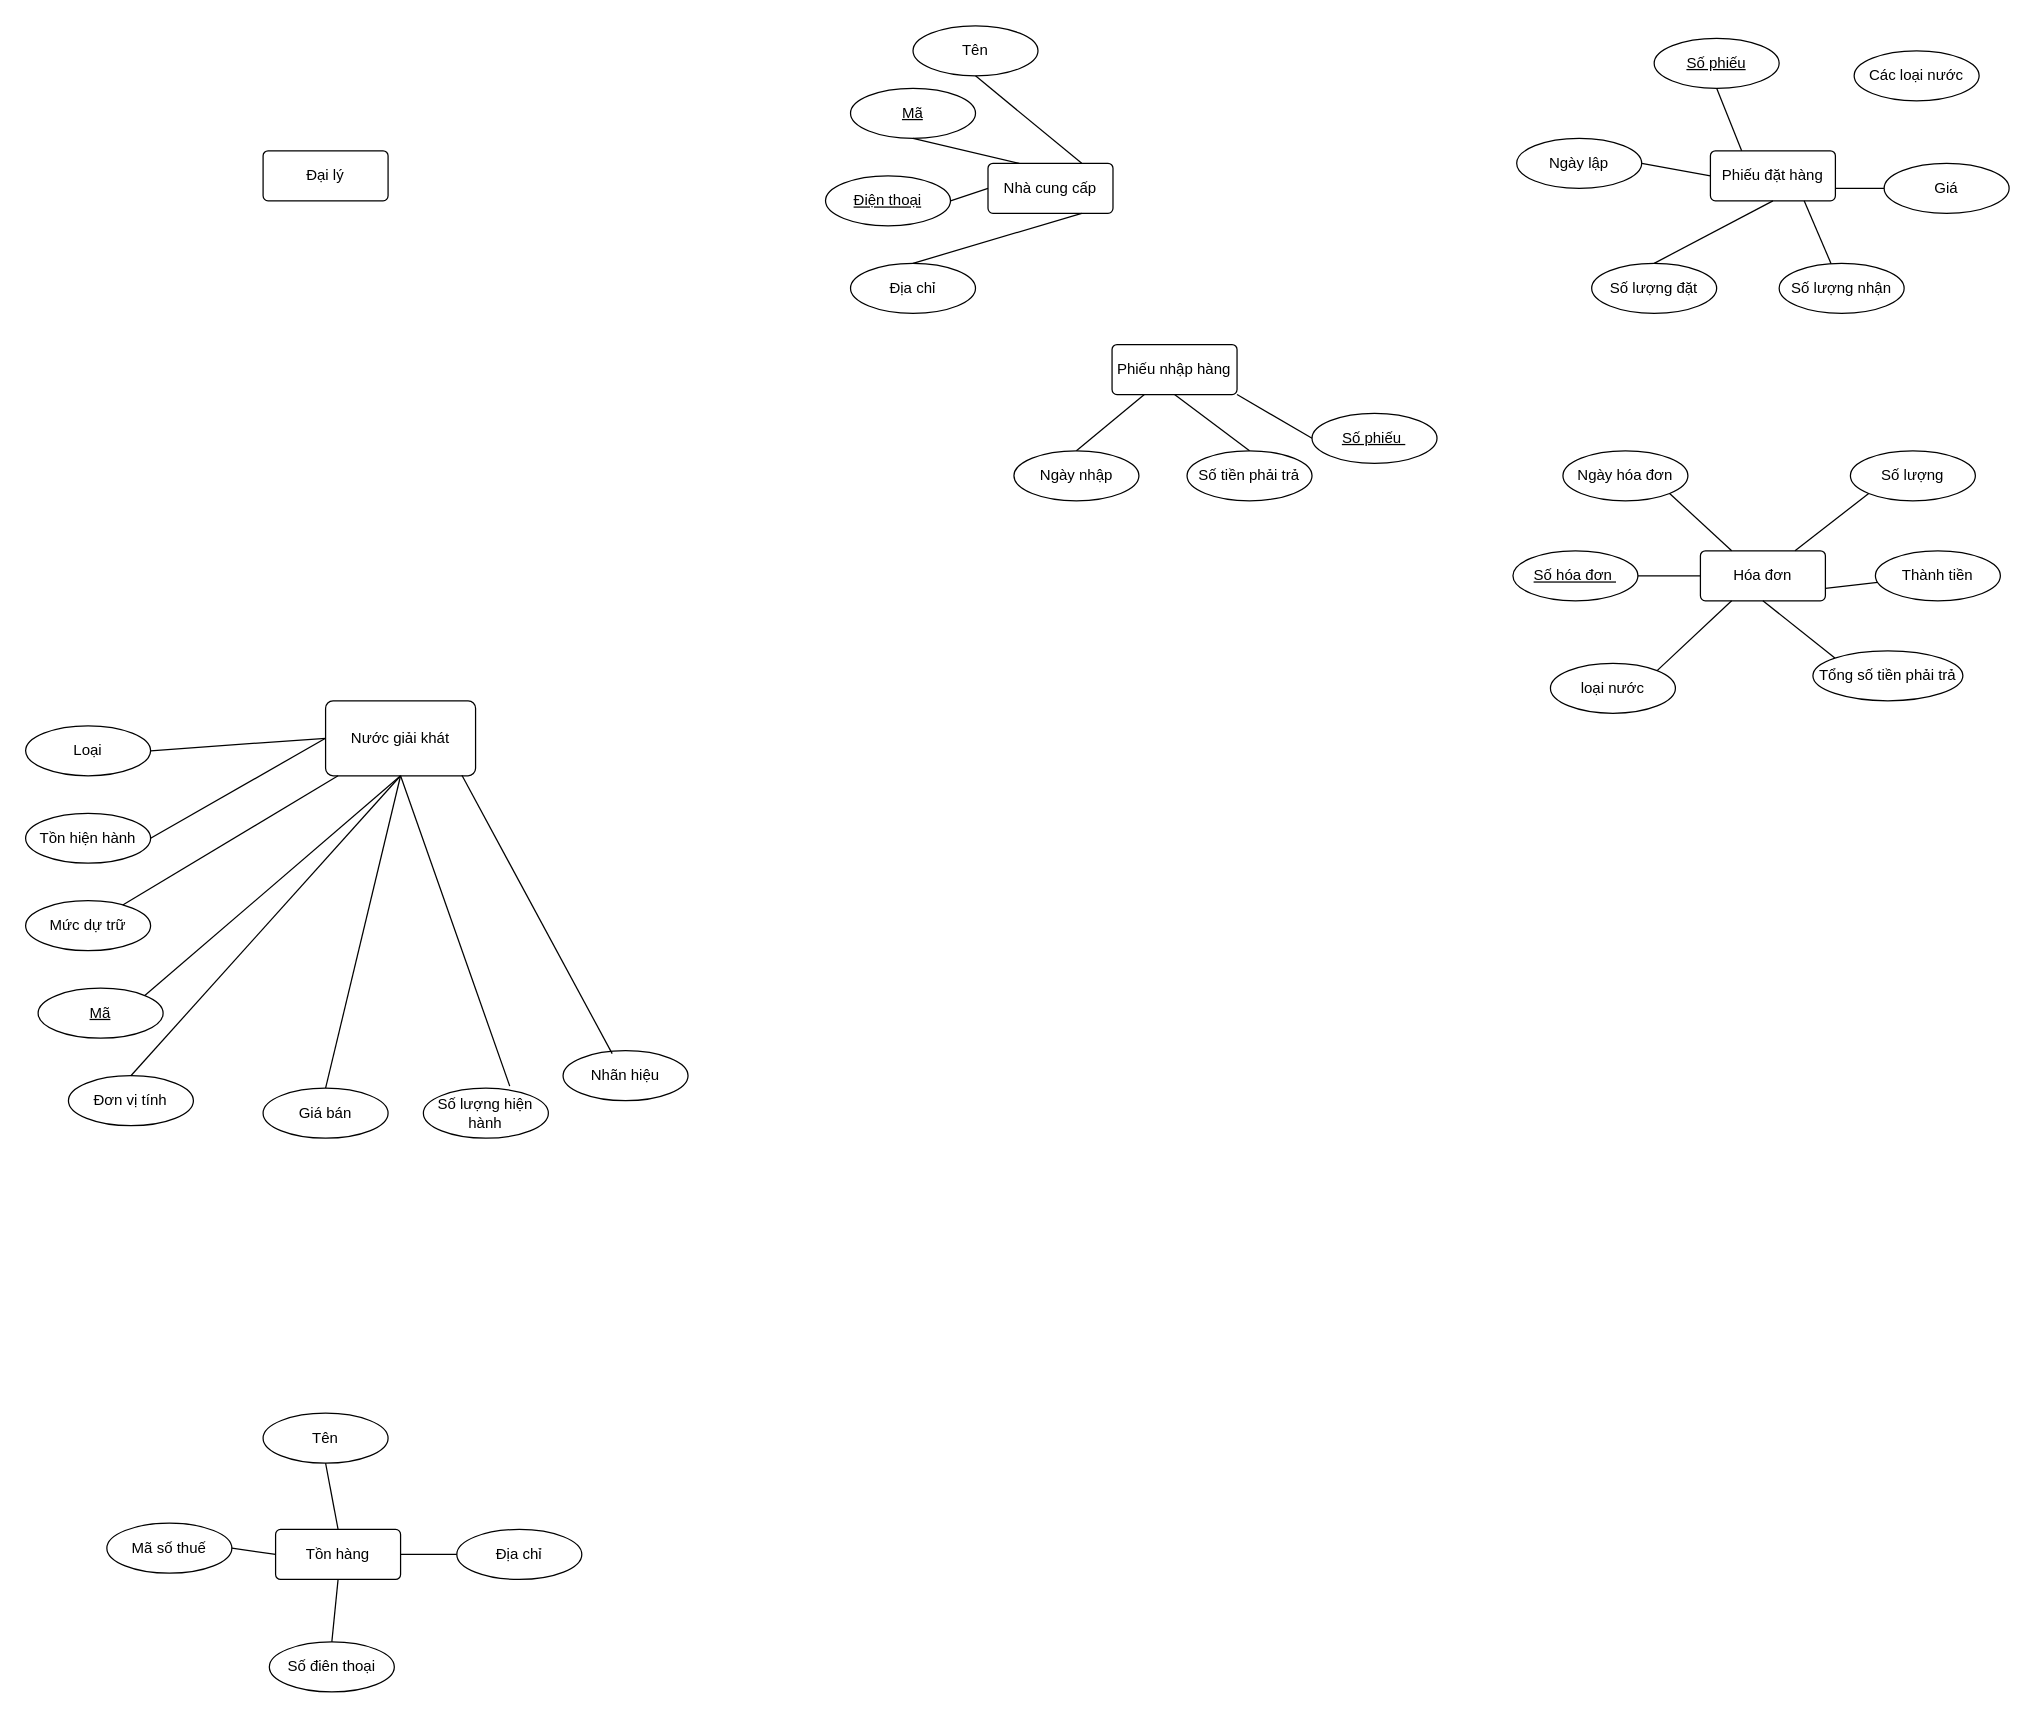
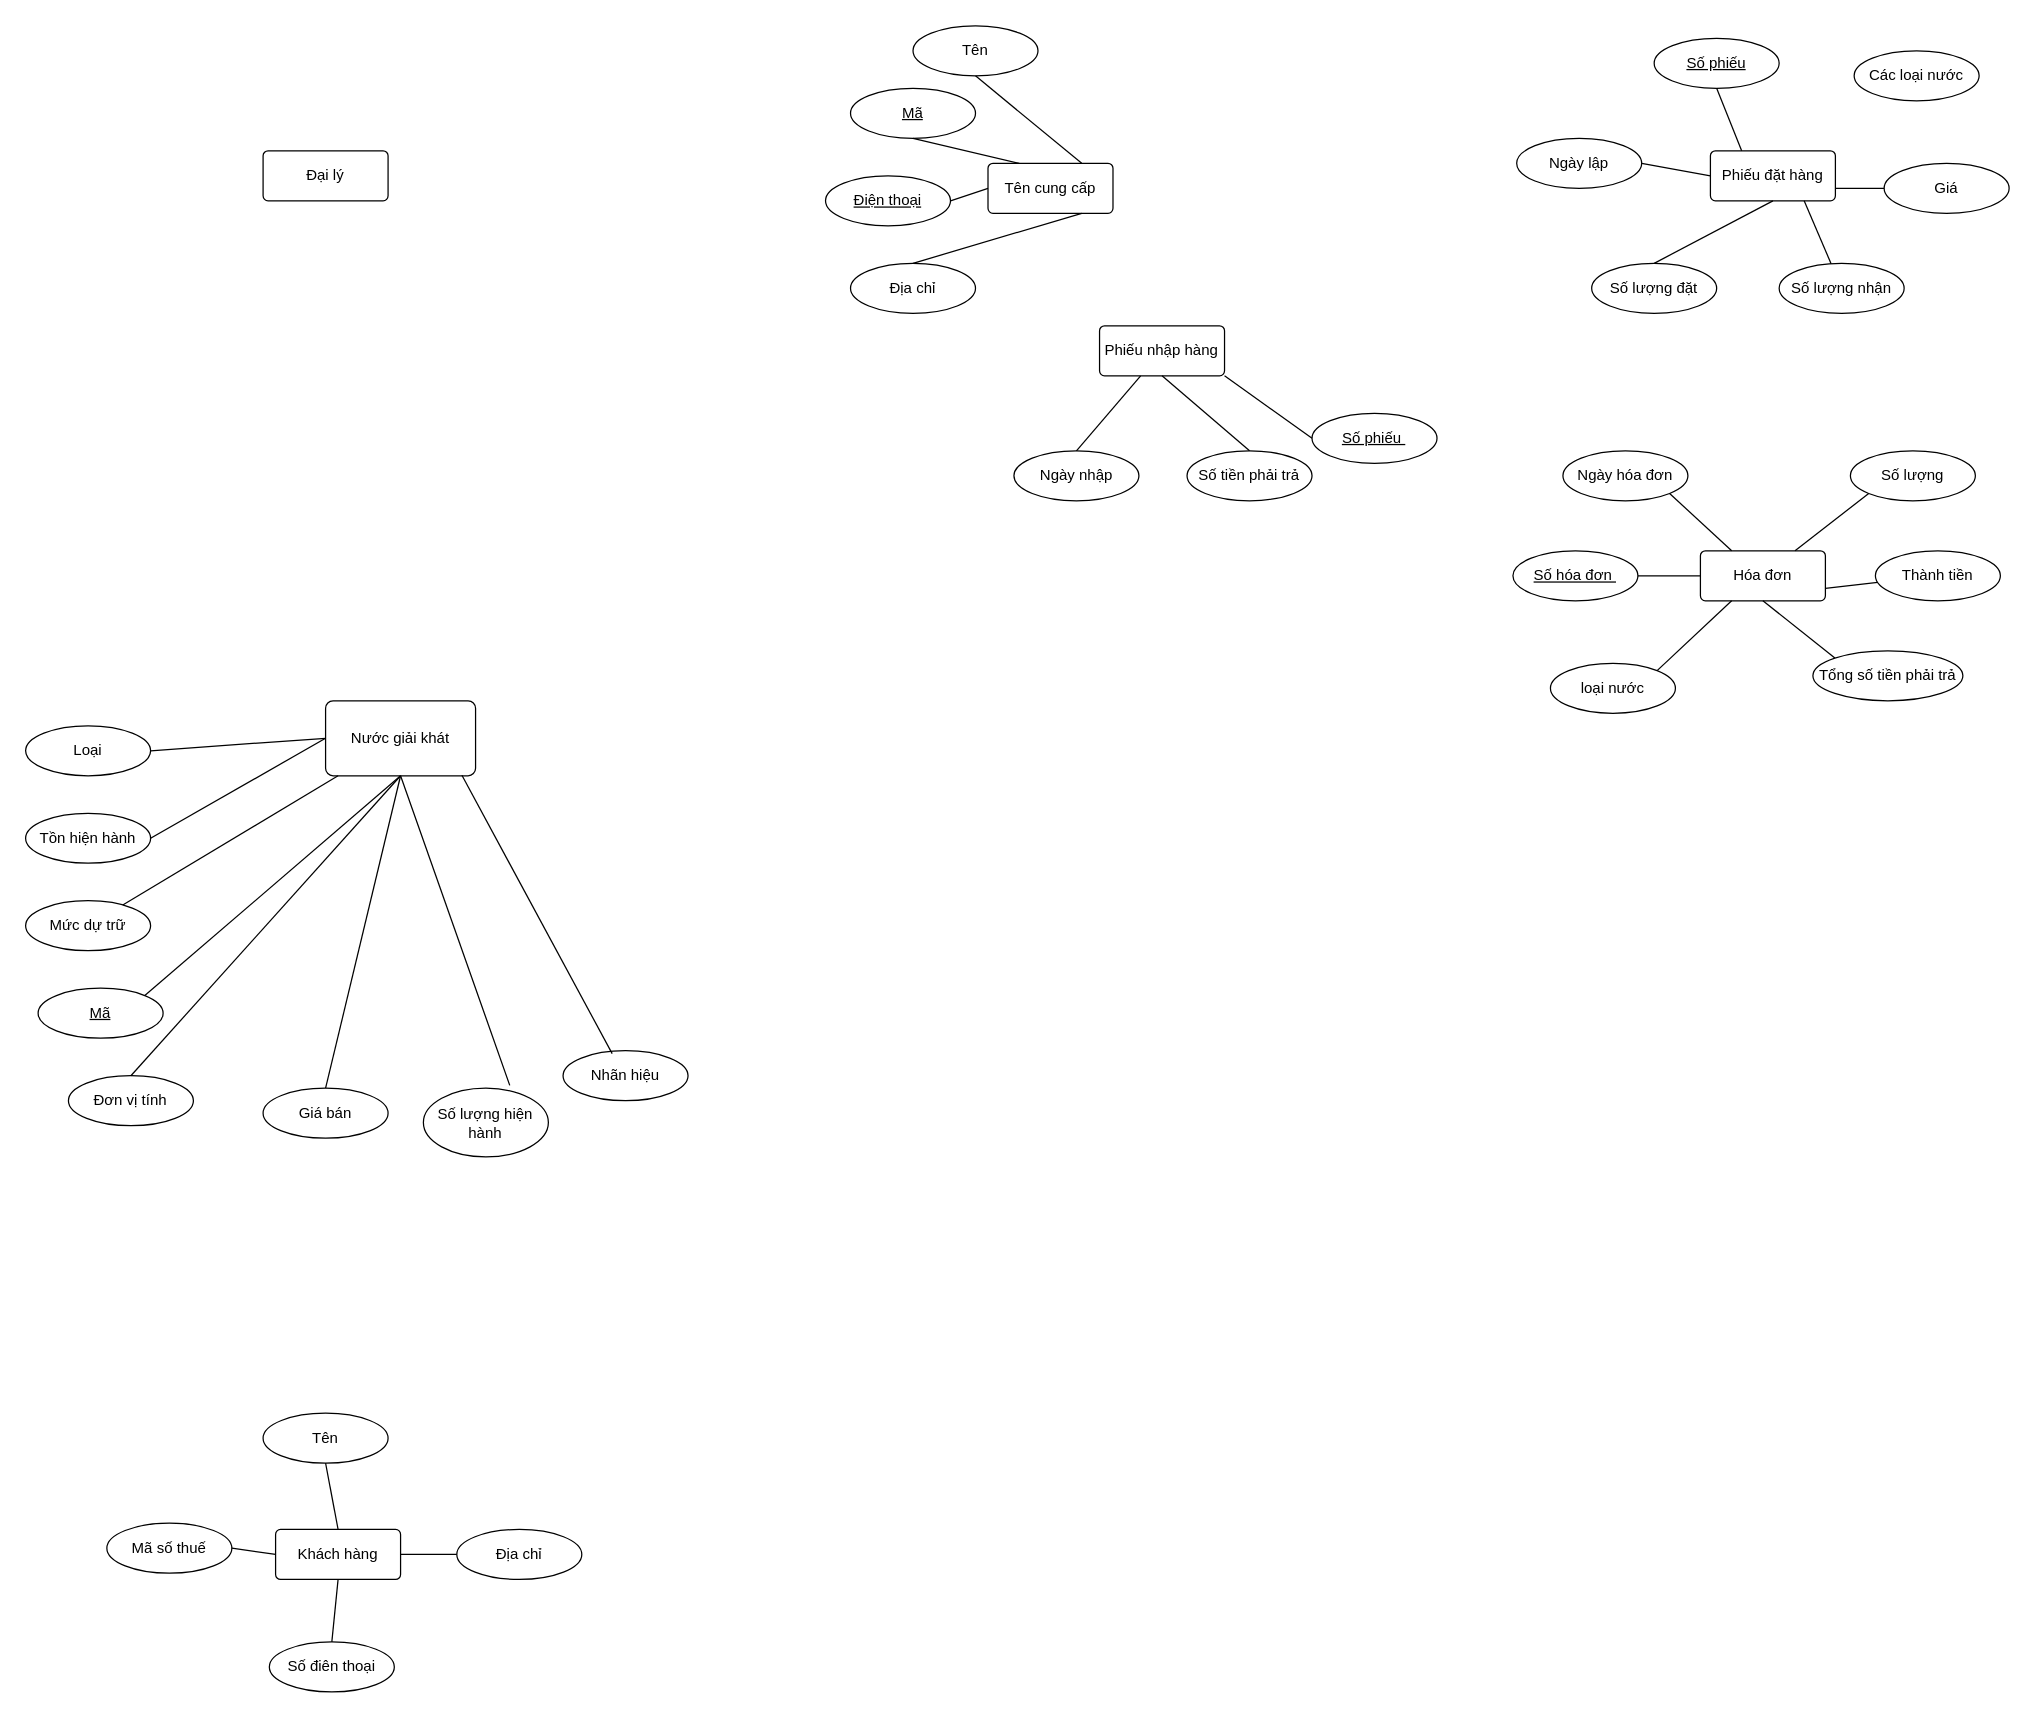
(1051, 188) -> (1051, 188)
(1175, 369) -> (1162, 351)
(486, 1113) -> (486, 1123)
(338, 1554) -> (338, 1554)
